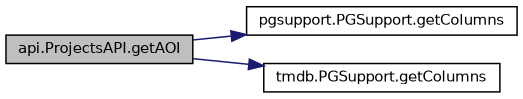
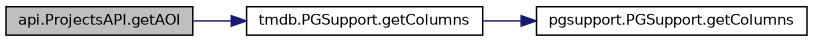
(212, 38) -> (502, 21)
